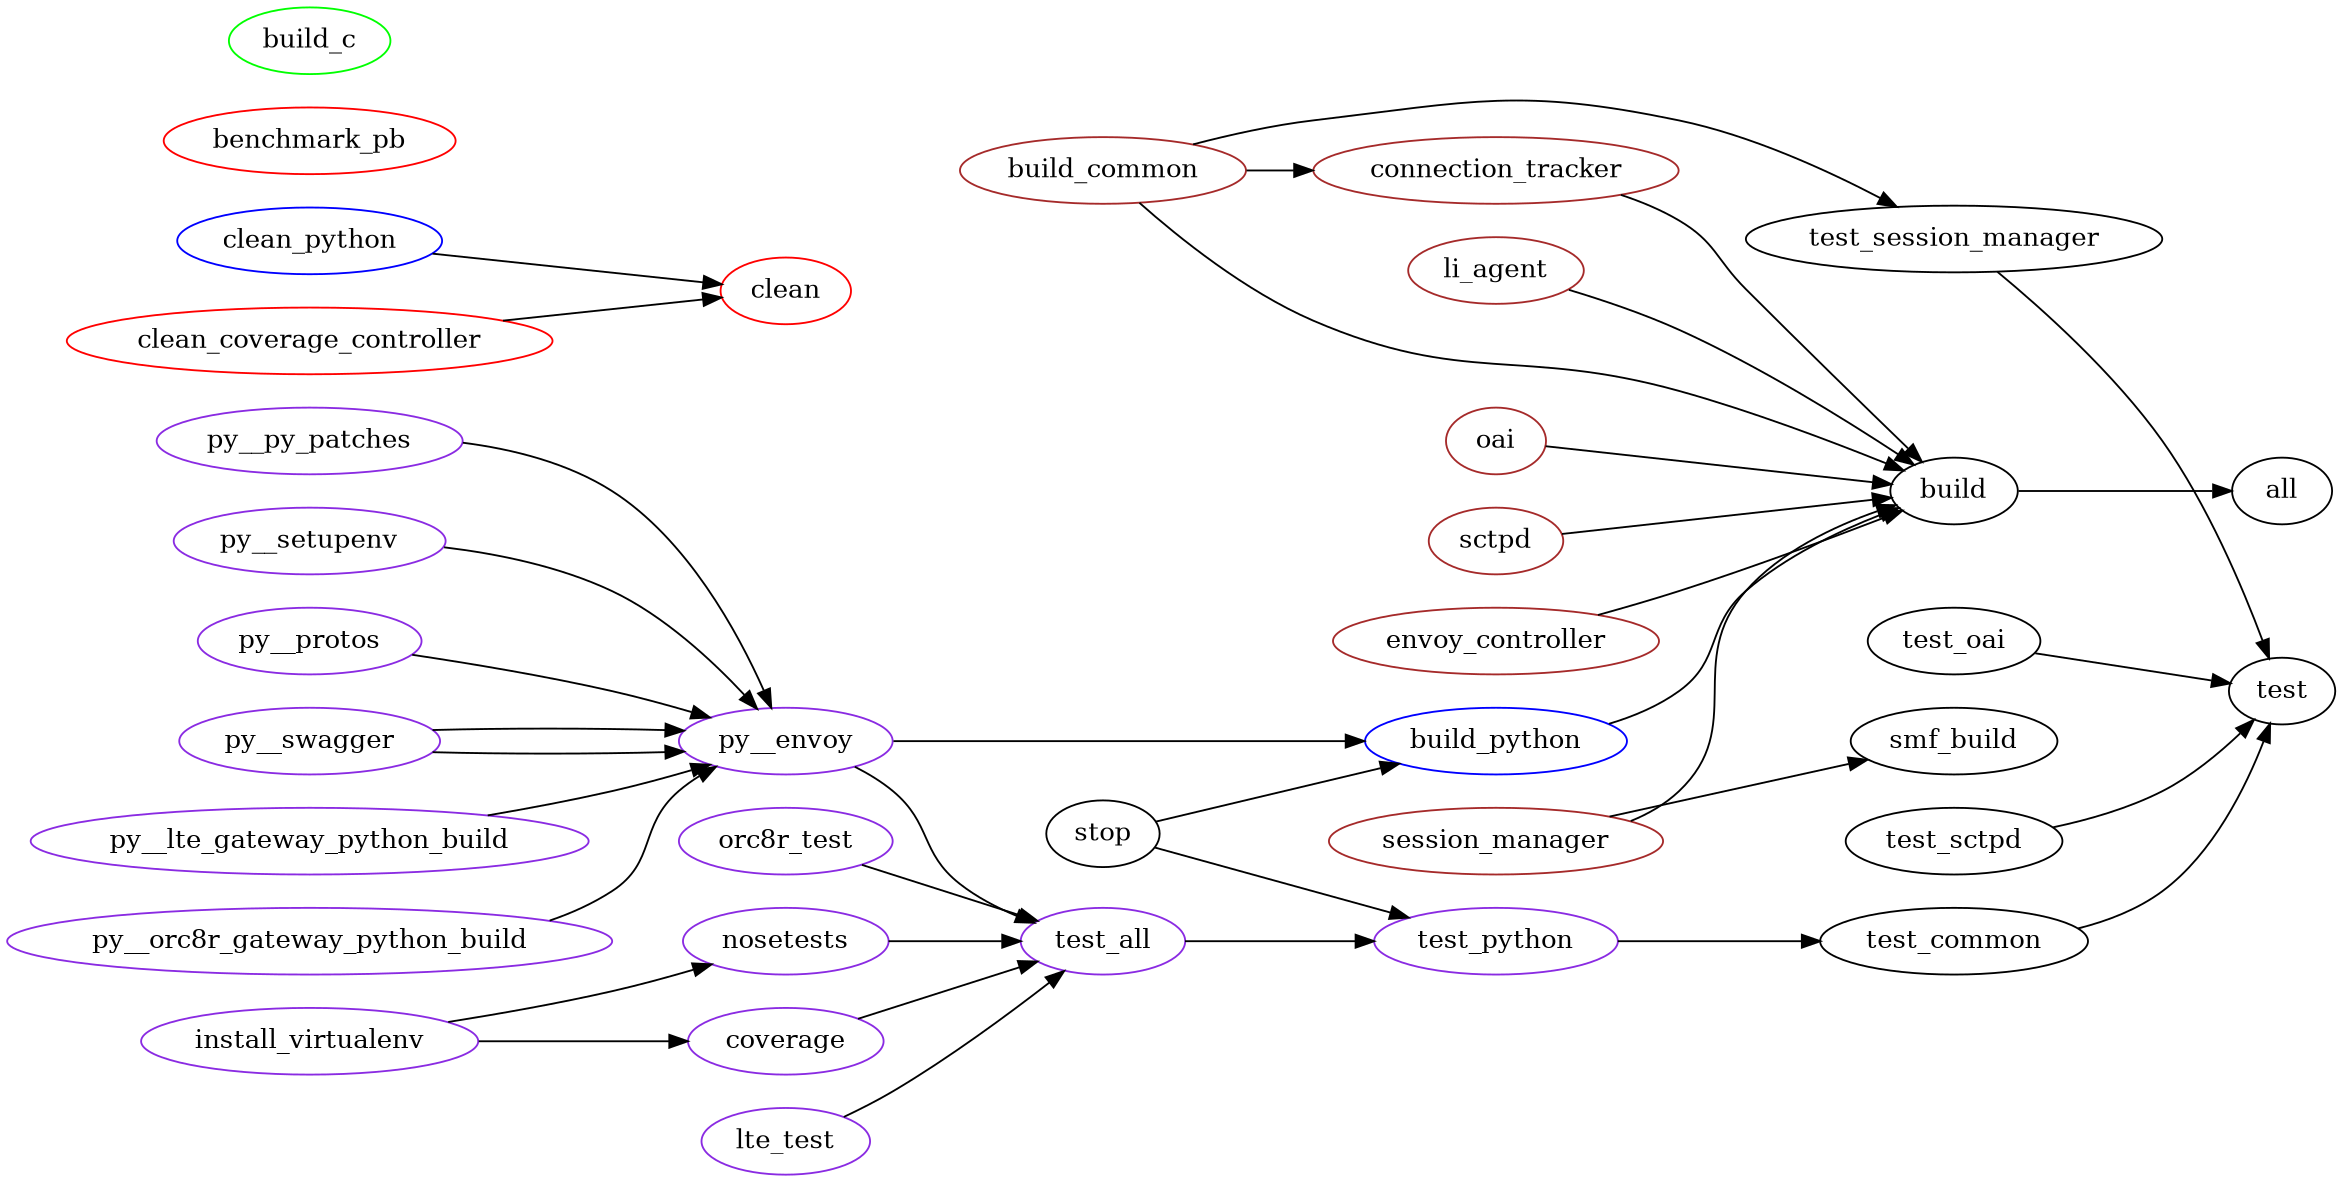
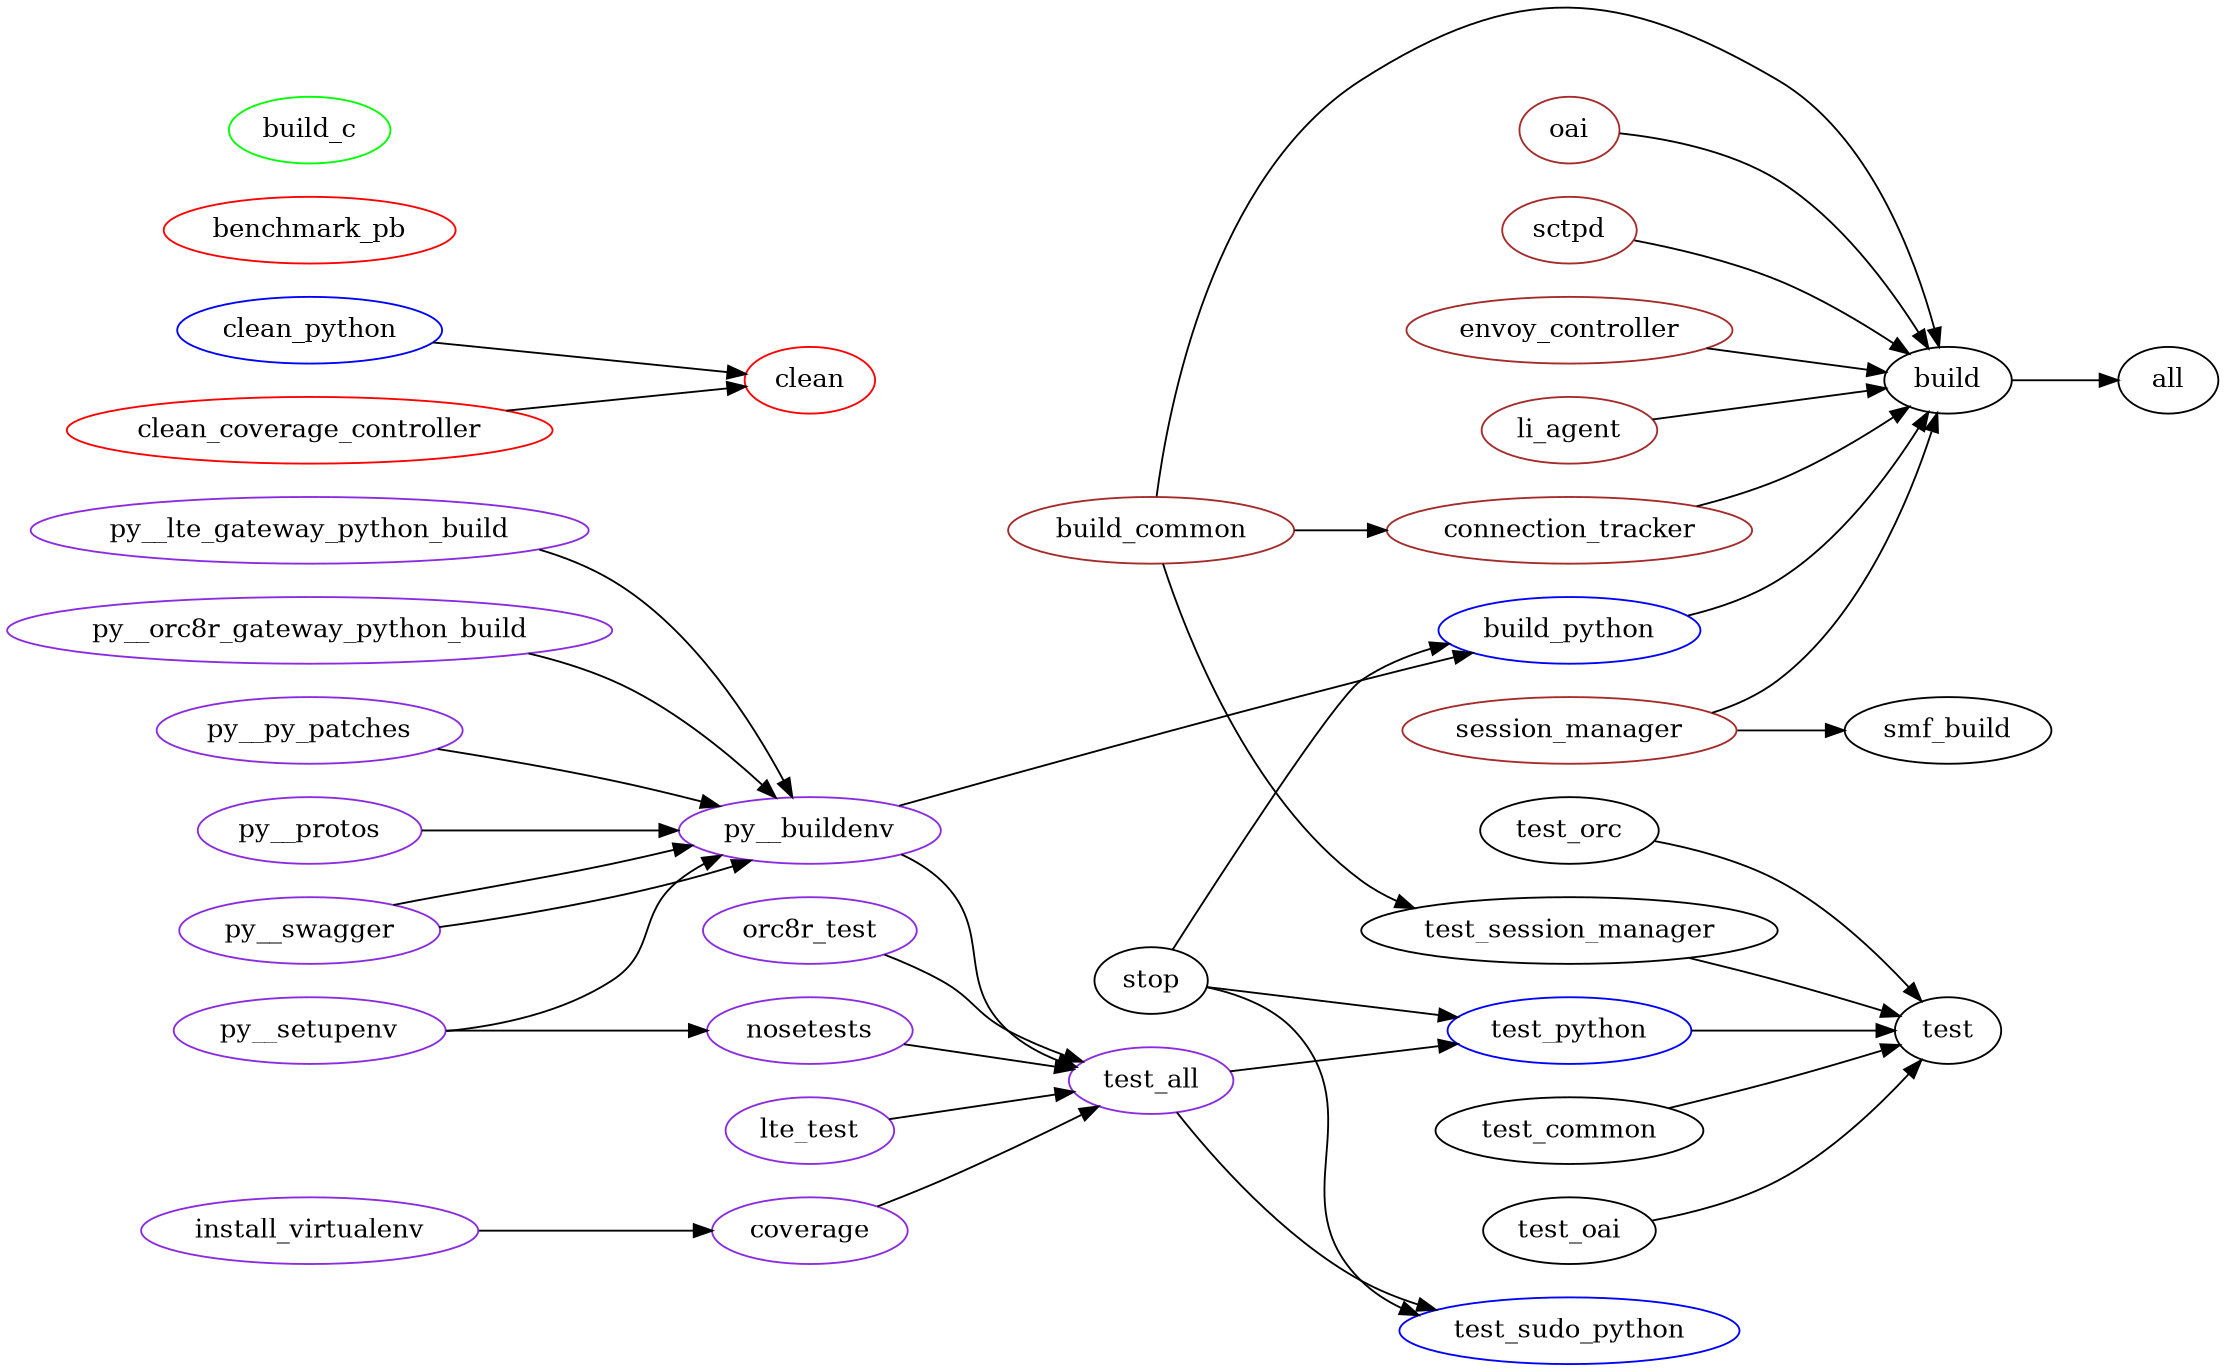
(786, 741) -> (810, 830)
(1954, 841) -> (1569, 830)
(1496, 941) -> (1569, 1031)
(1710, 941) -> (1784, 1031)
(572, 1000) -> (567, 1031)
none -> (1569, 1331)
